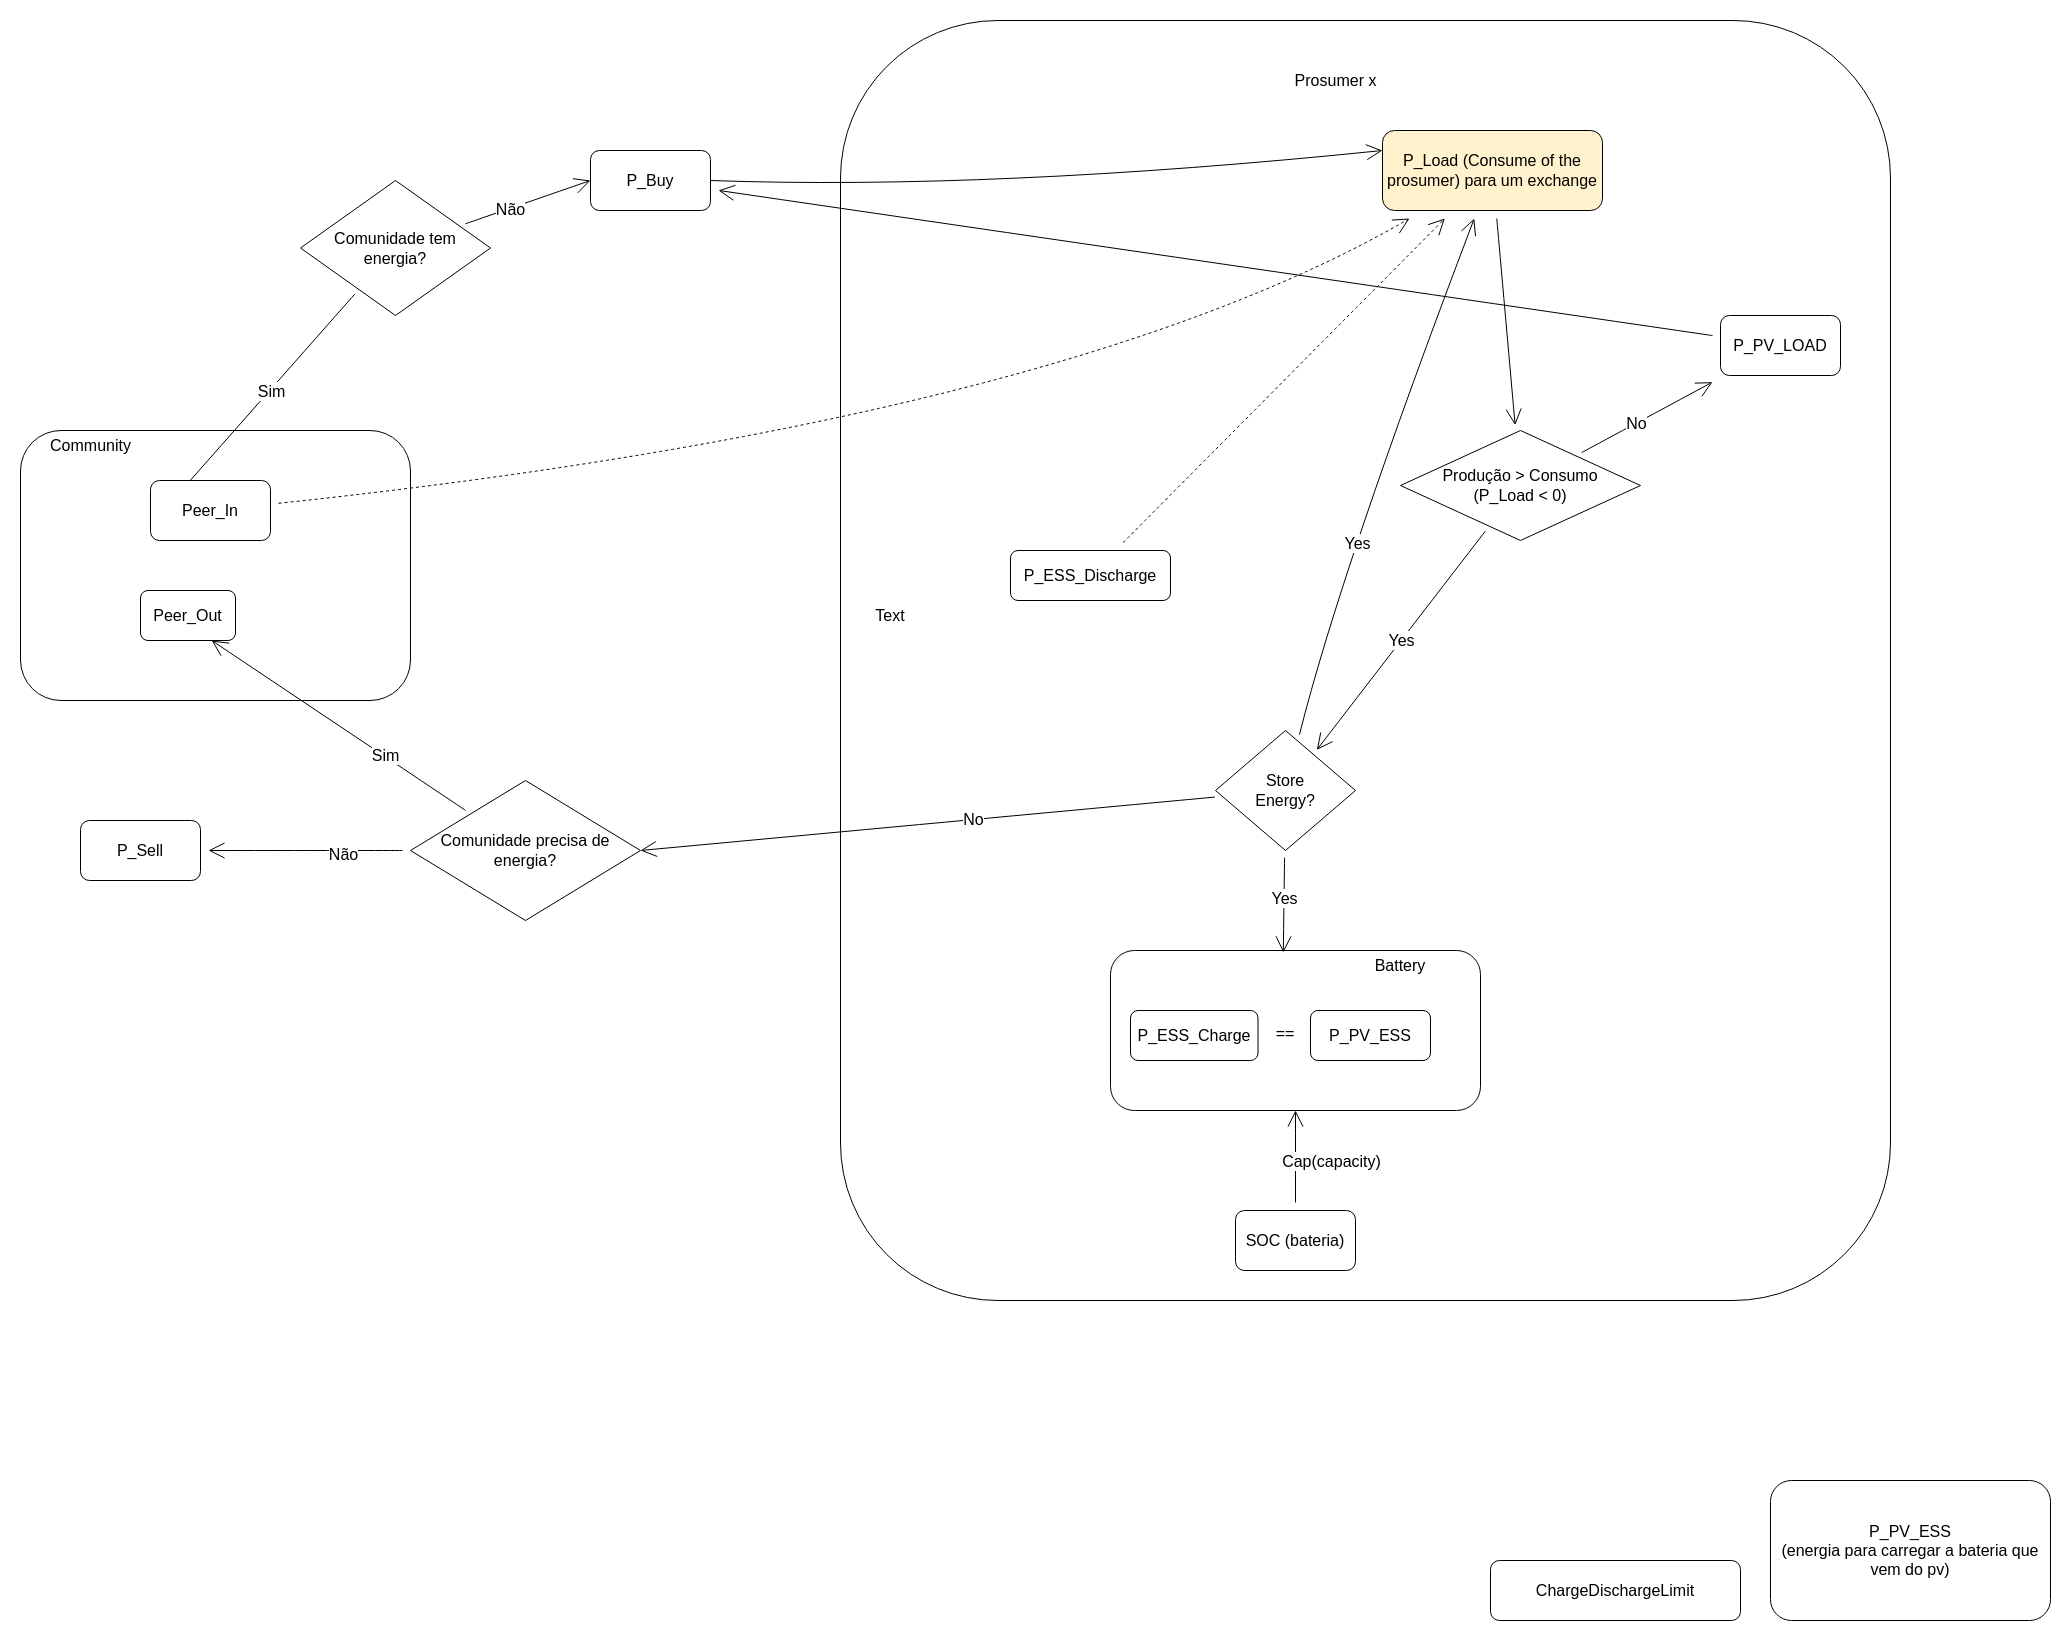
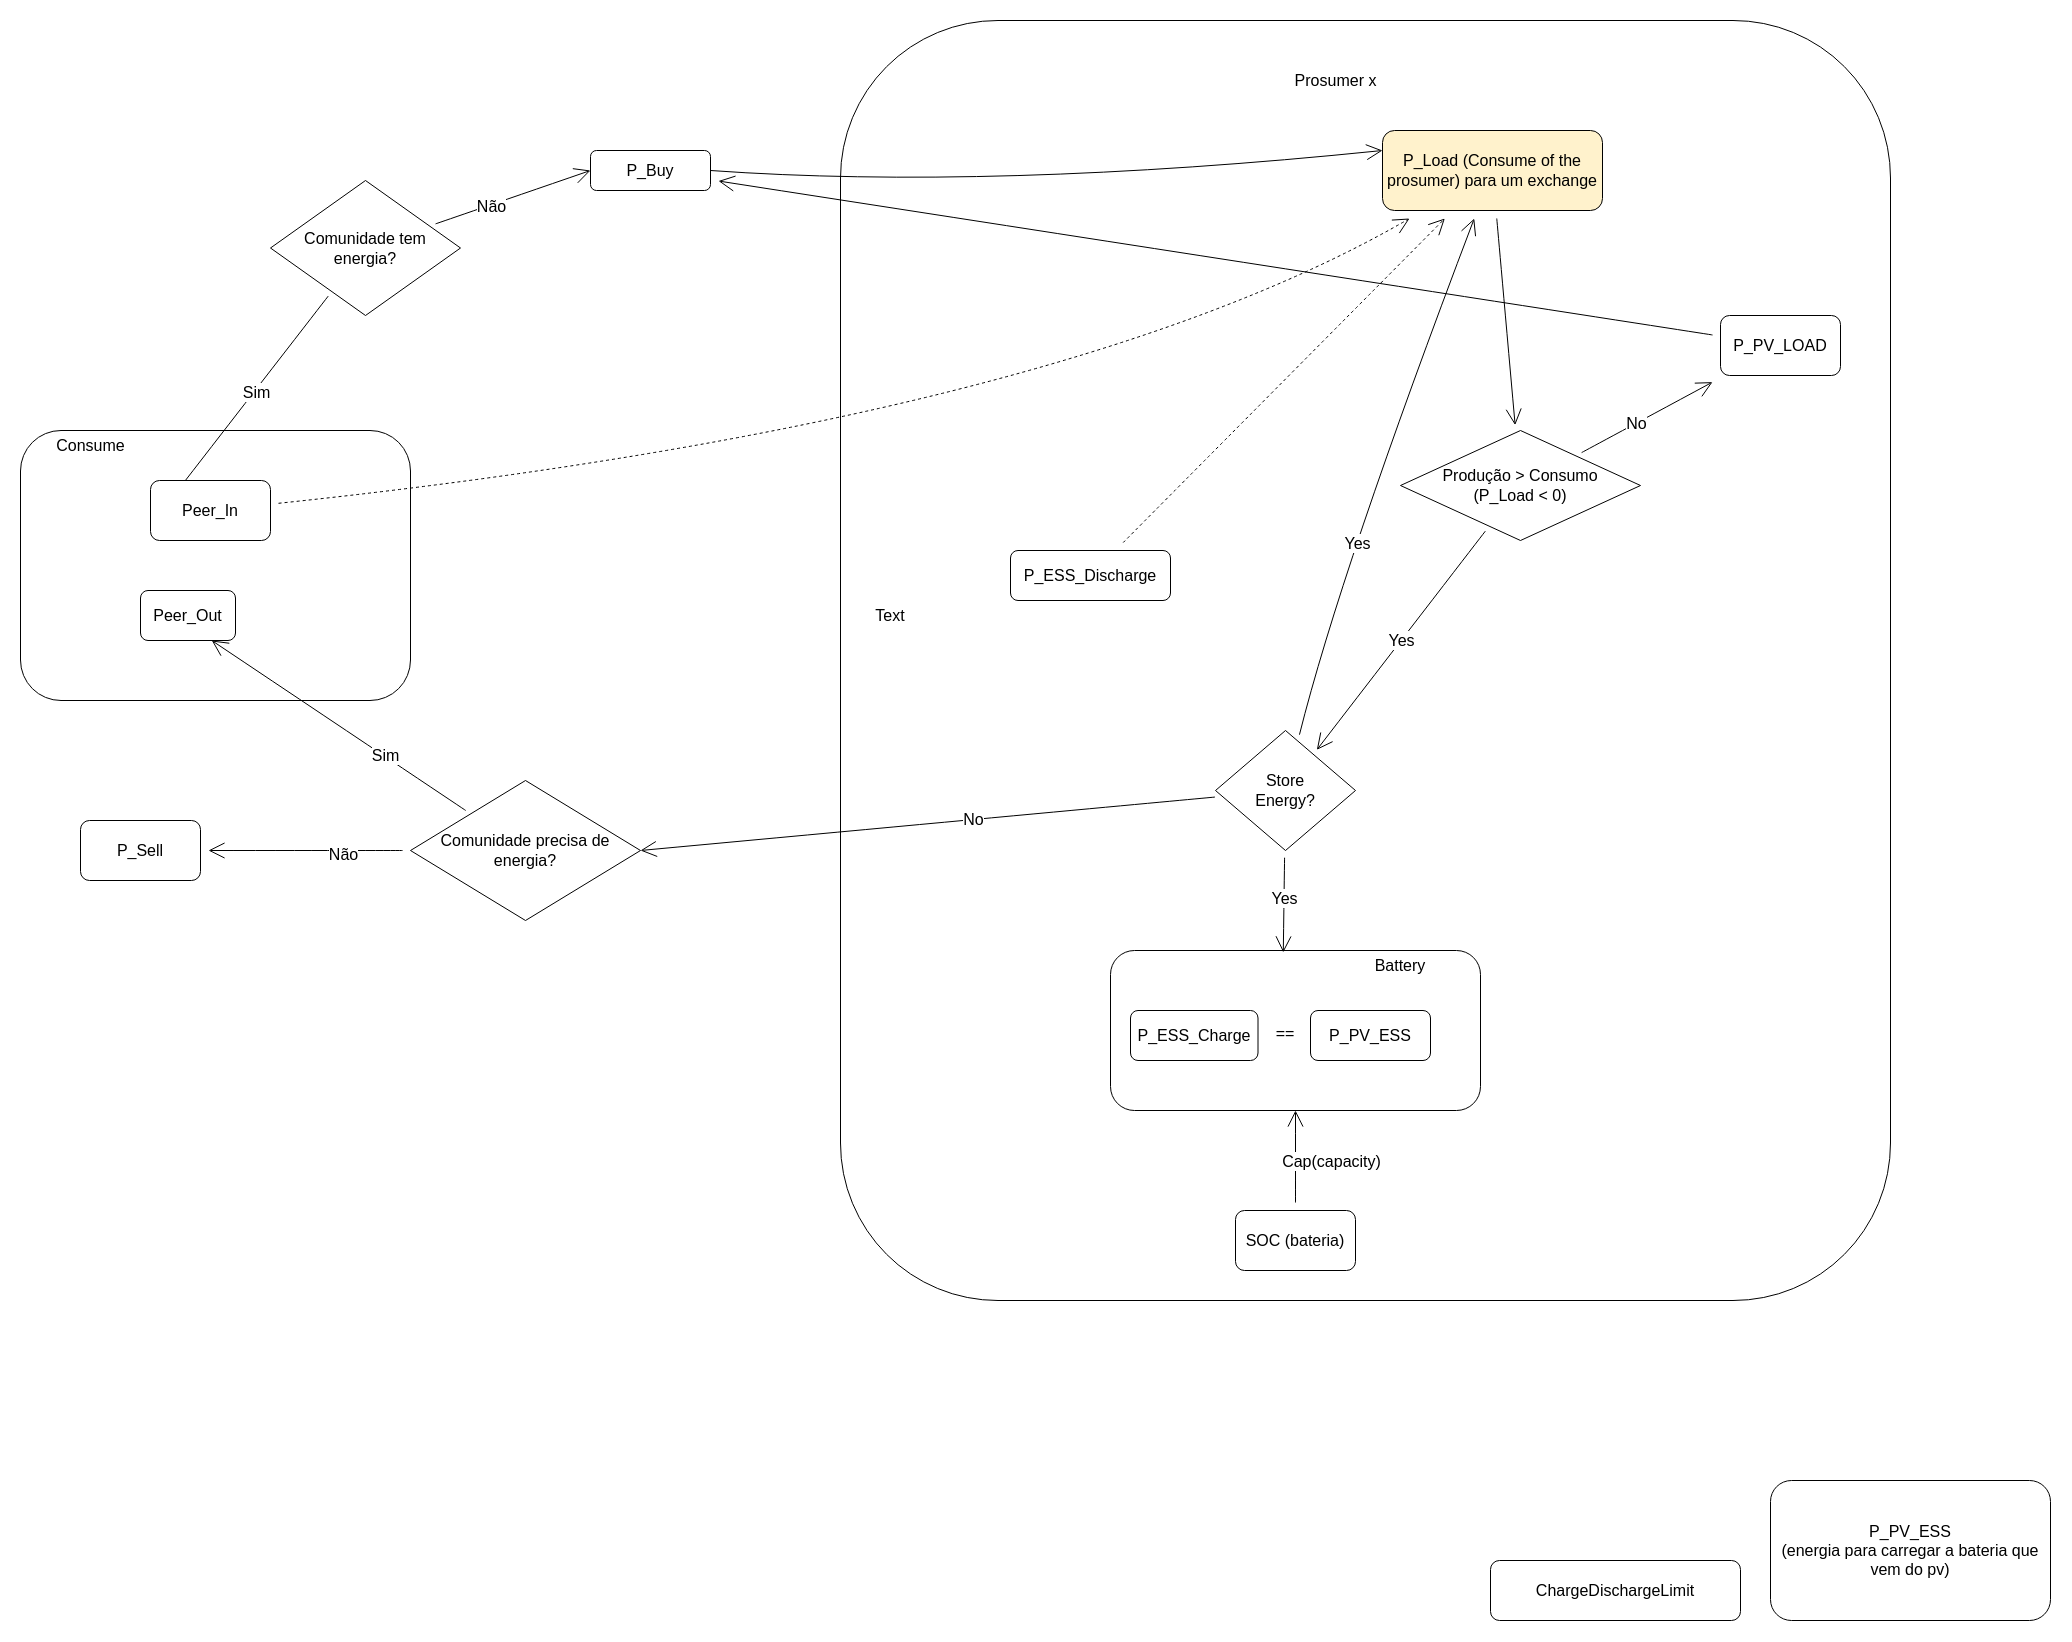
(651, 181) -> (651, 171)
(396, 248) -> (366, 248)
(91, 446) -> (91, 446)
